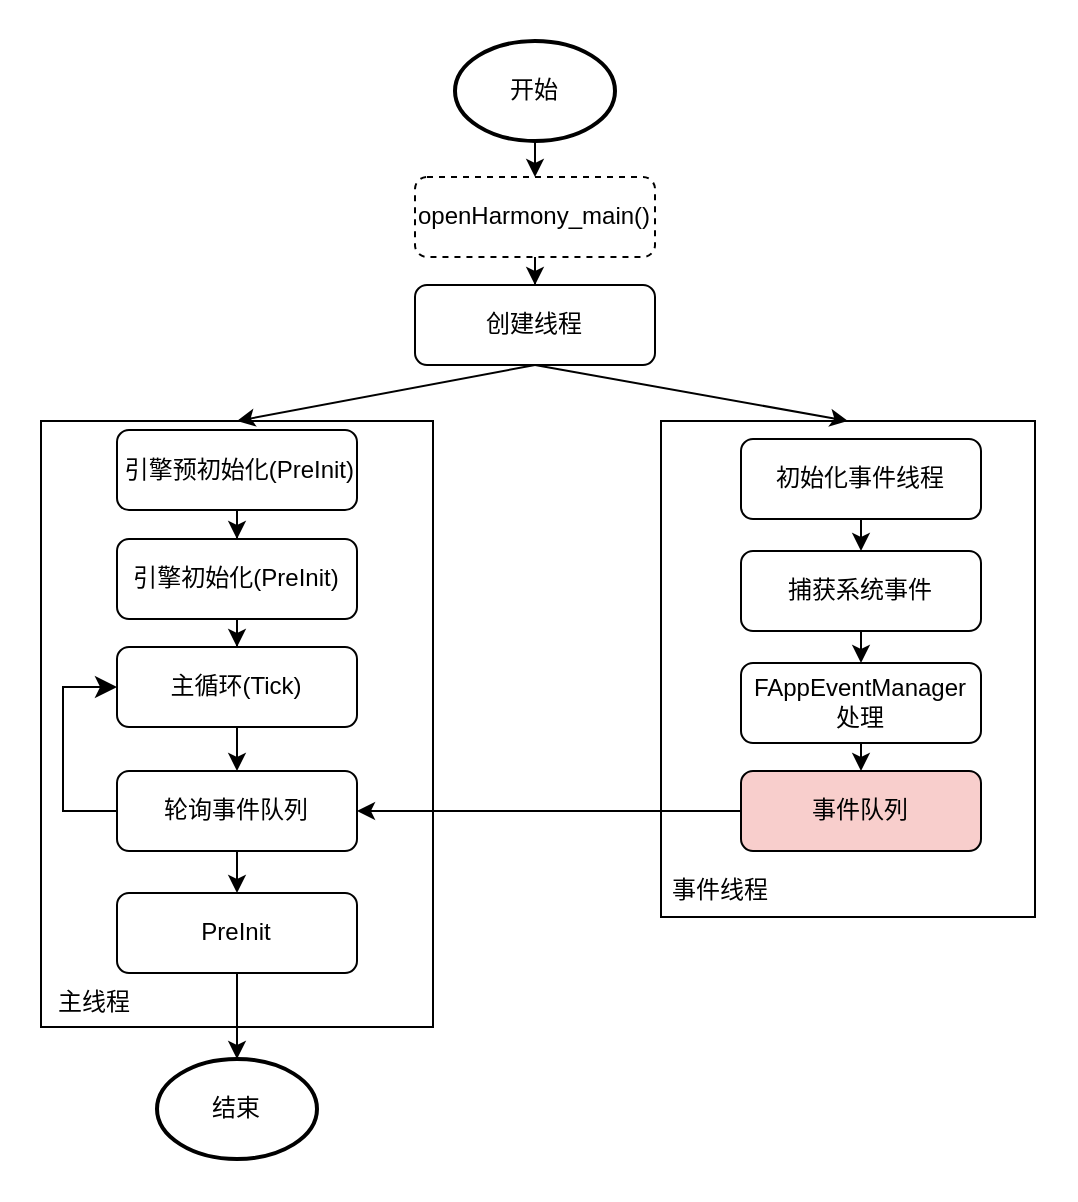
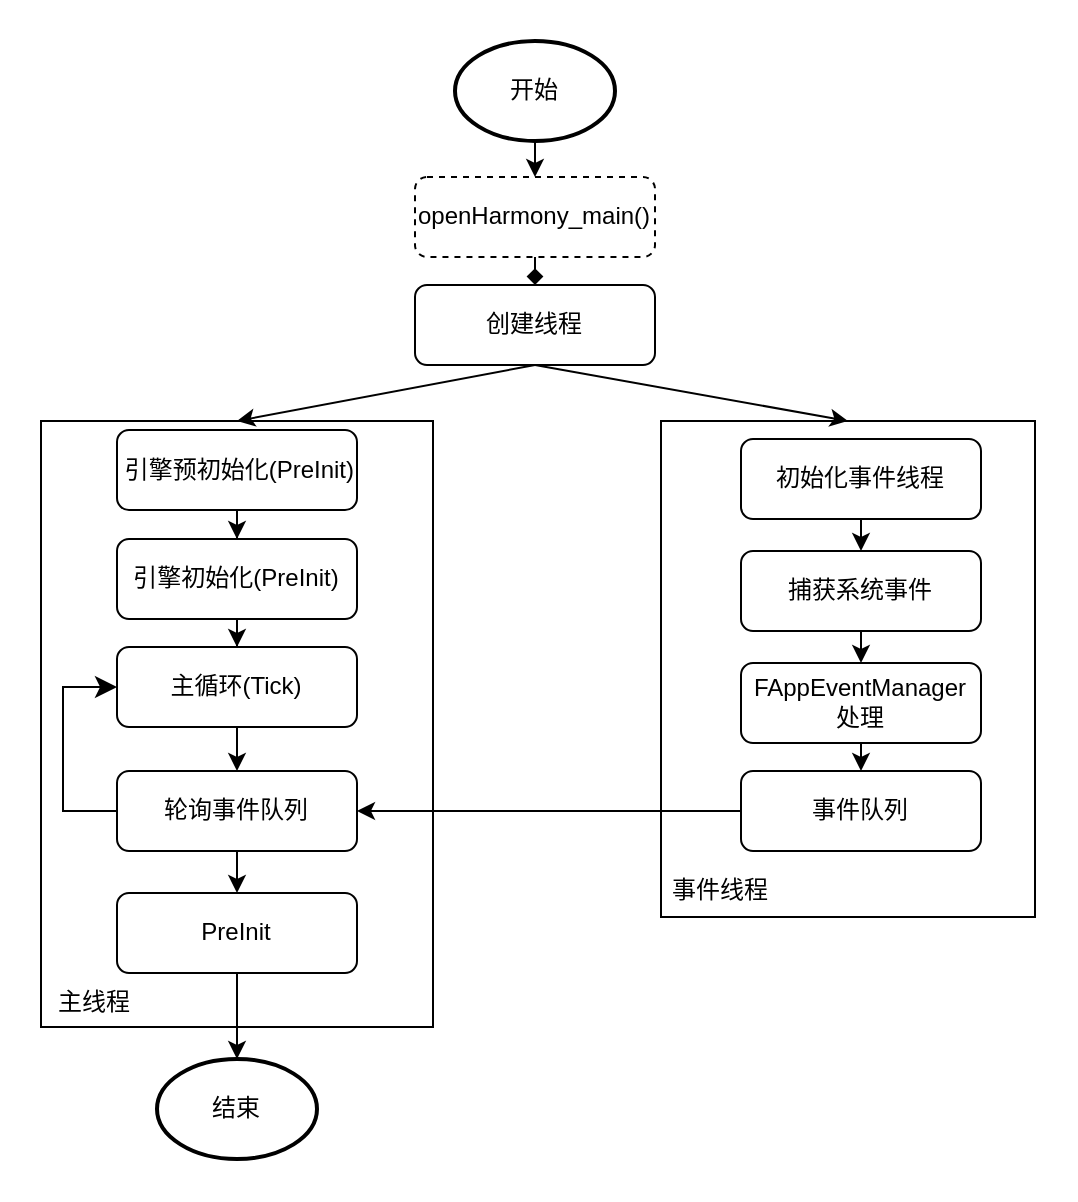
(535, 270) -> (535, 269)
(861, 811) -> (861, 811)
